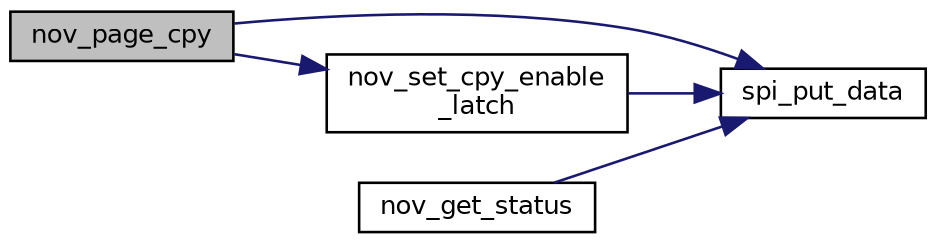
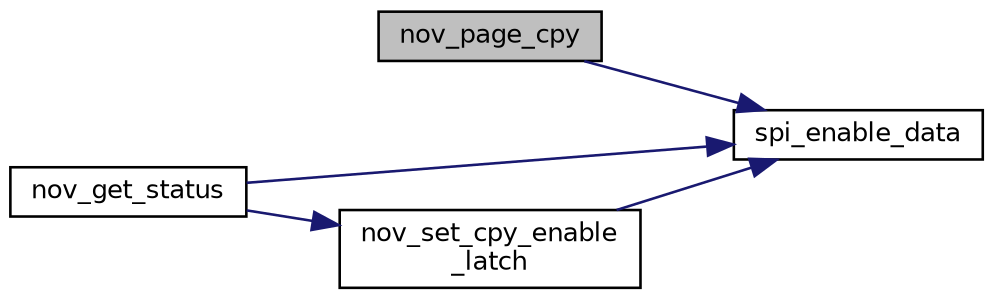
(267, 60) -> (280, 216)
(823, 93) -> (858, 135)
